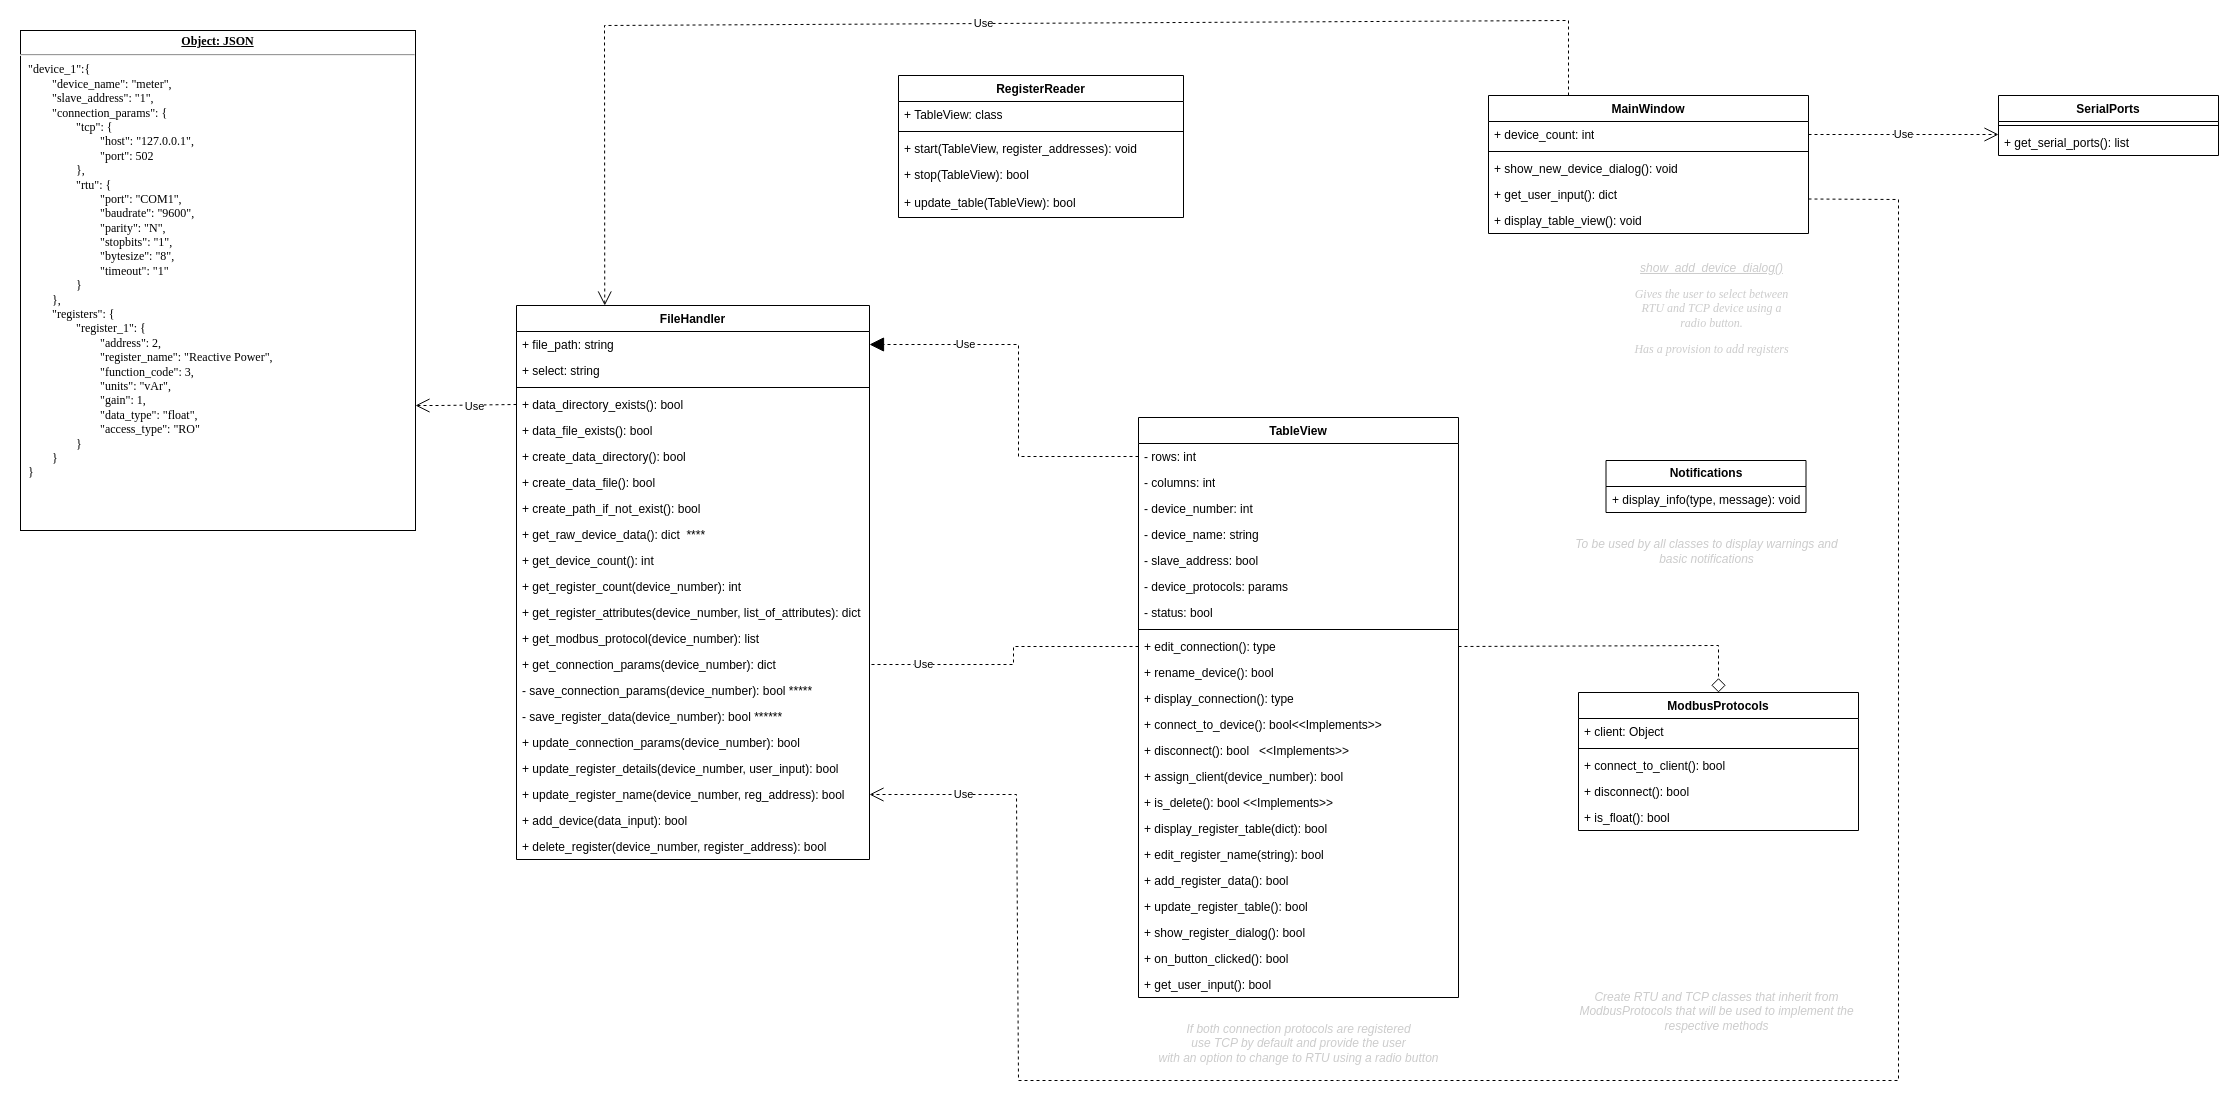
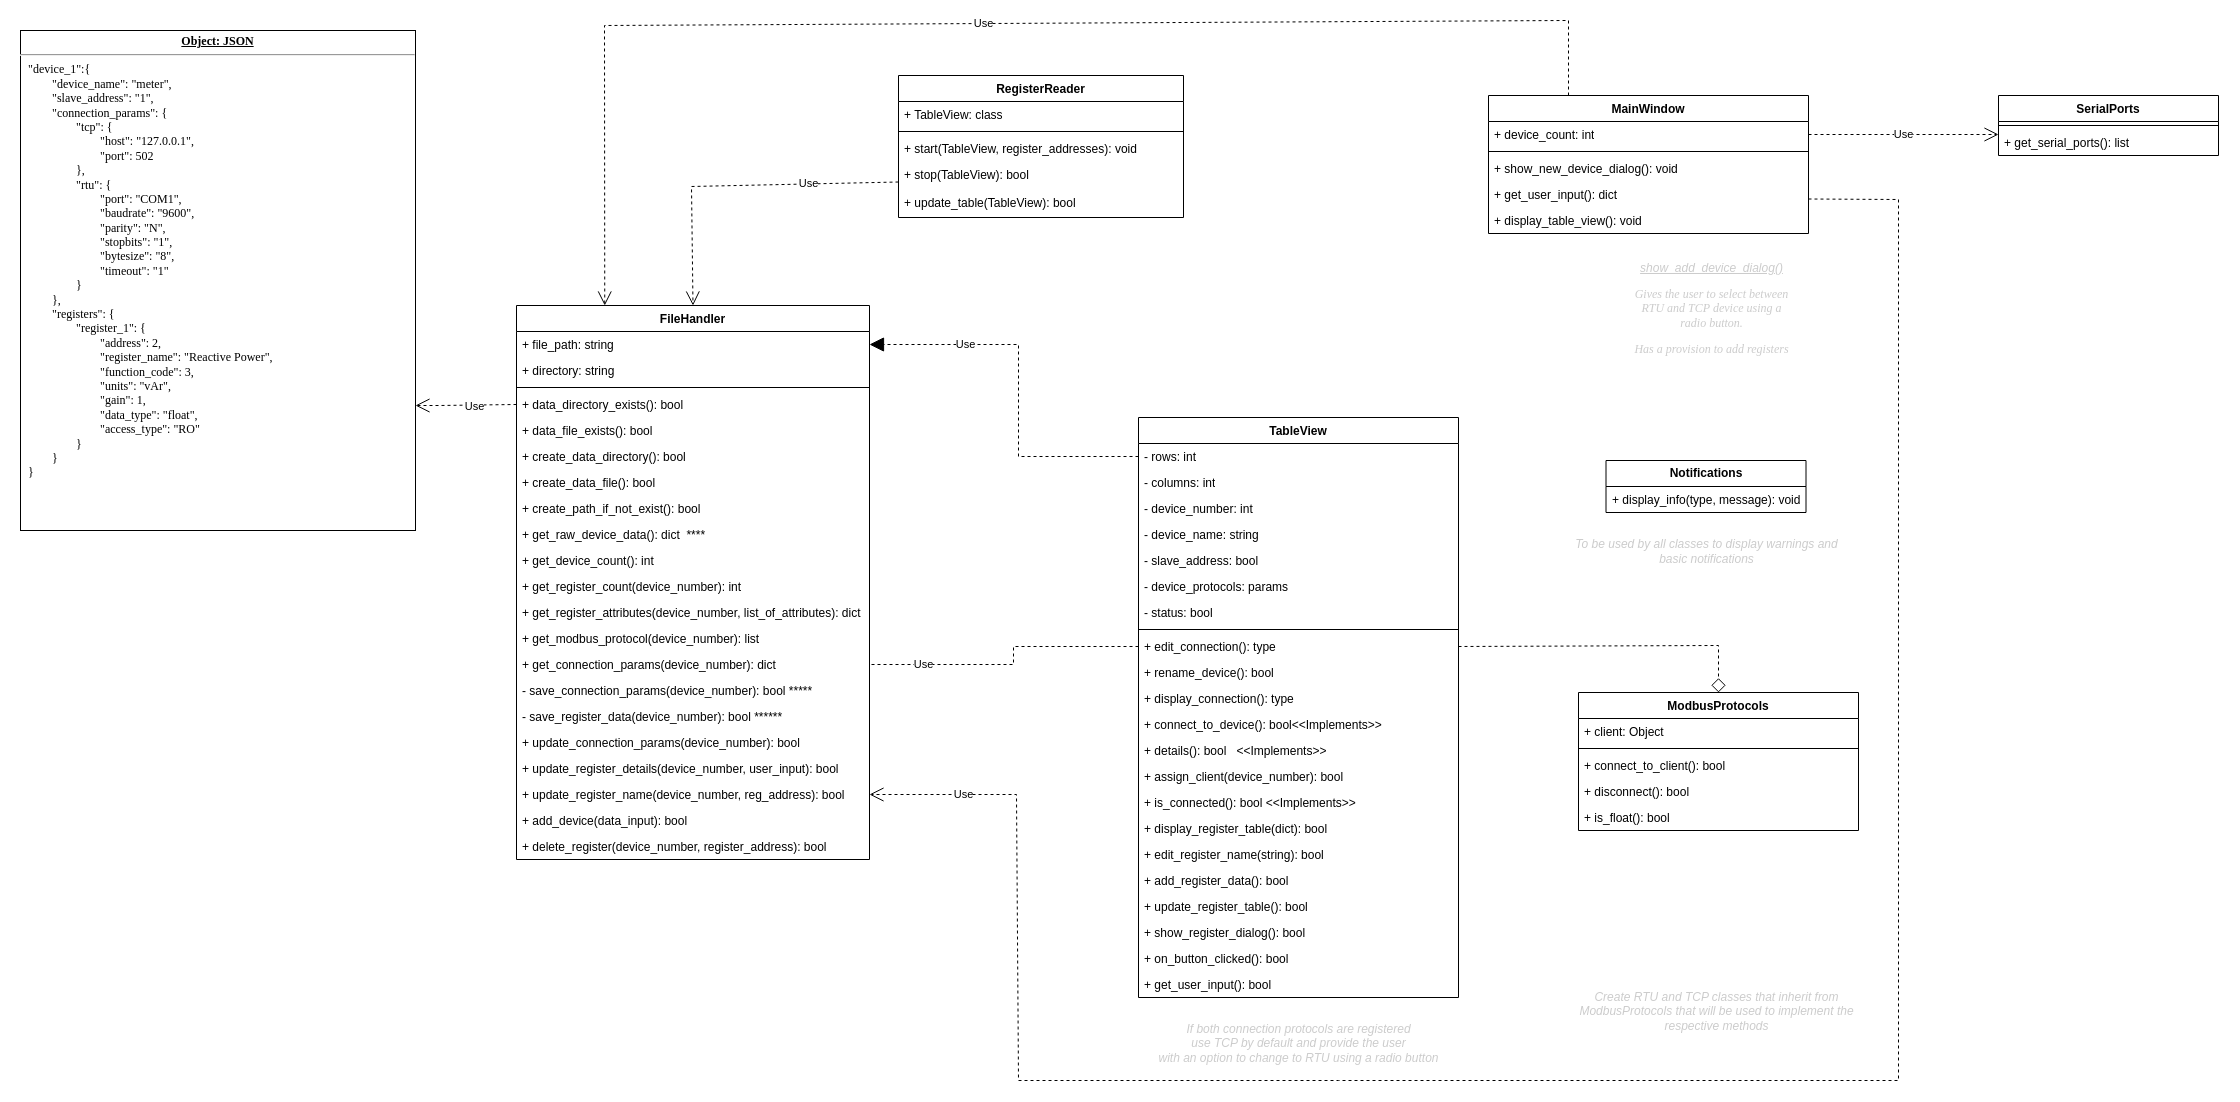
none -> (737, 186)
(568, 372) -> (579, 372)
(1258, 752) -> (1246, 752)
(1246, 804) -> (1258, 804)
